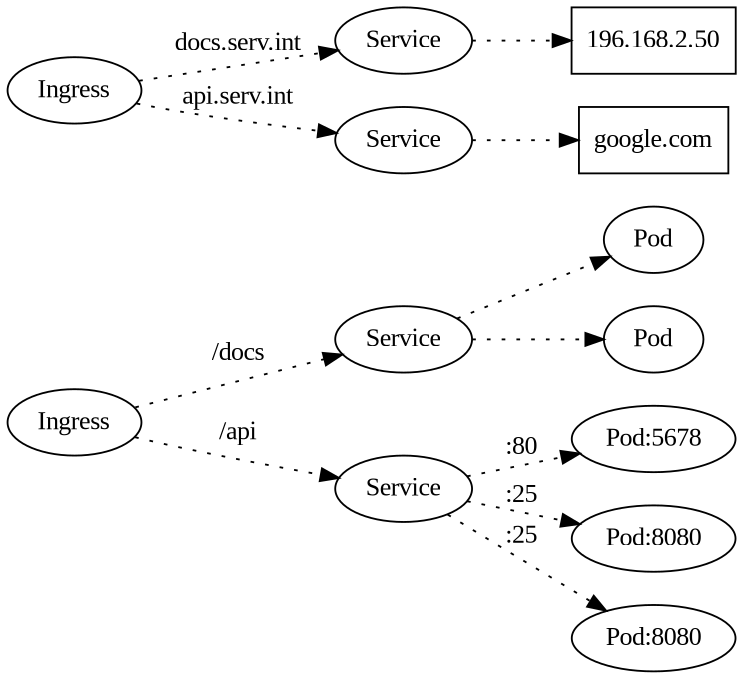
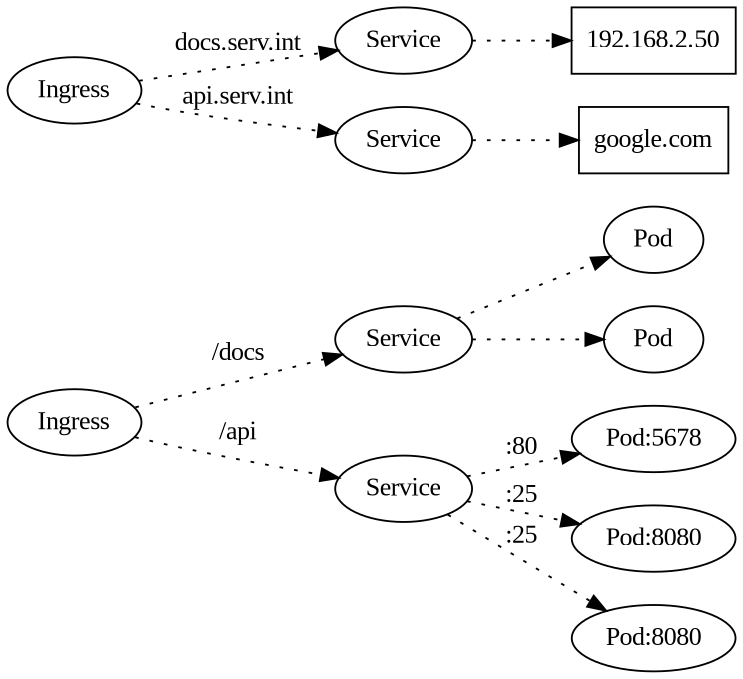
(654, 41) -> (654, 41)
